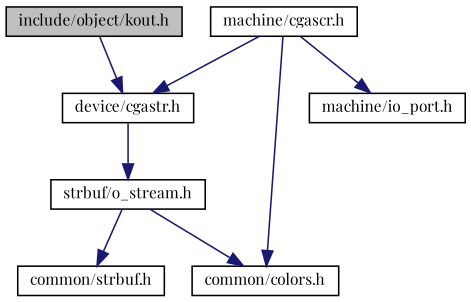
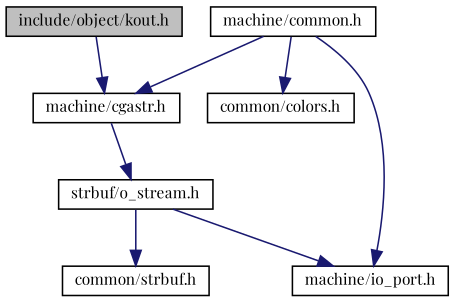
(284, 22) -> (293, 22)
(128, 108) -> (106, 108)
(190, 233) -> (246, 235)
